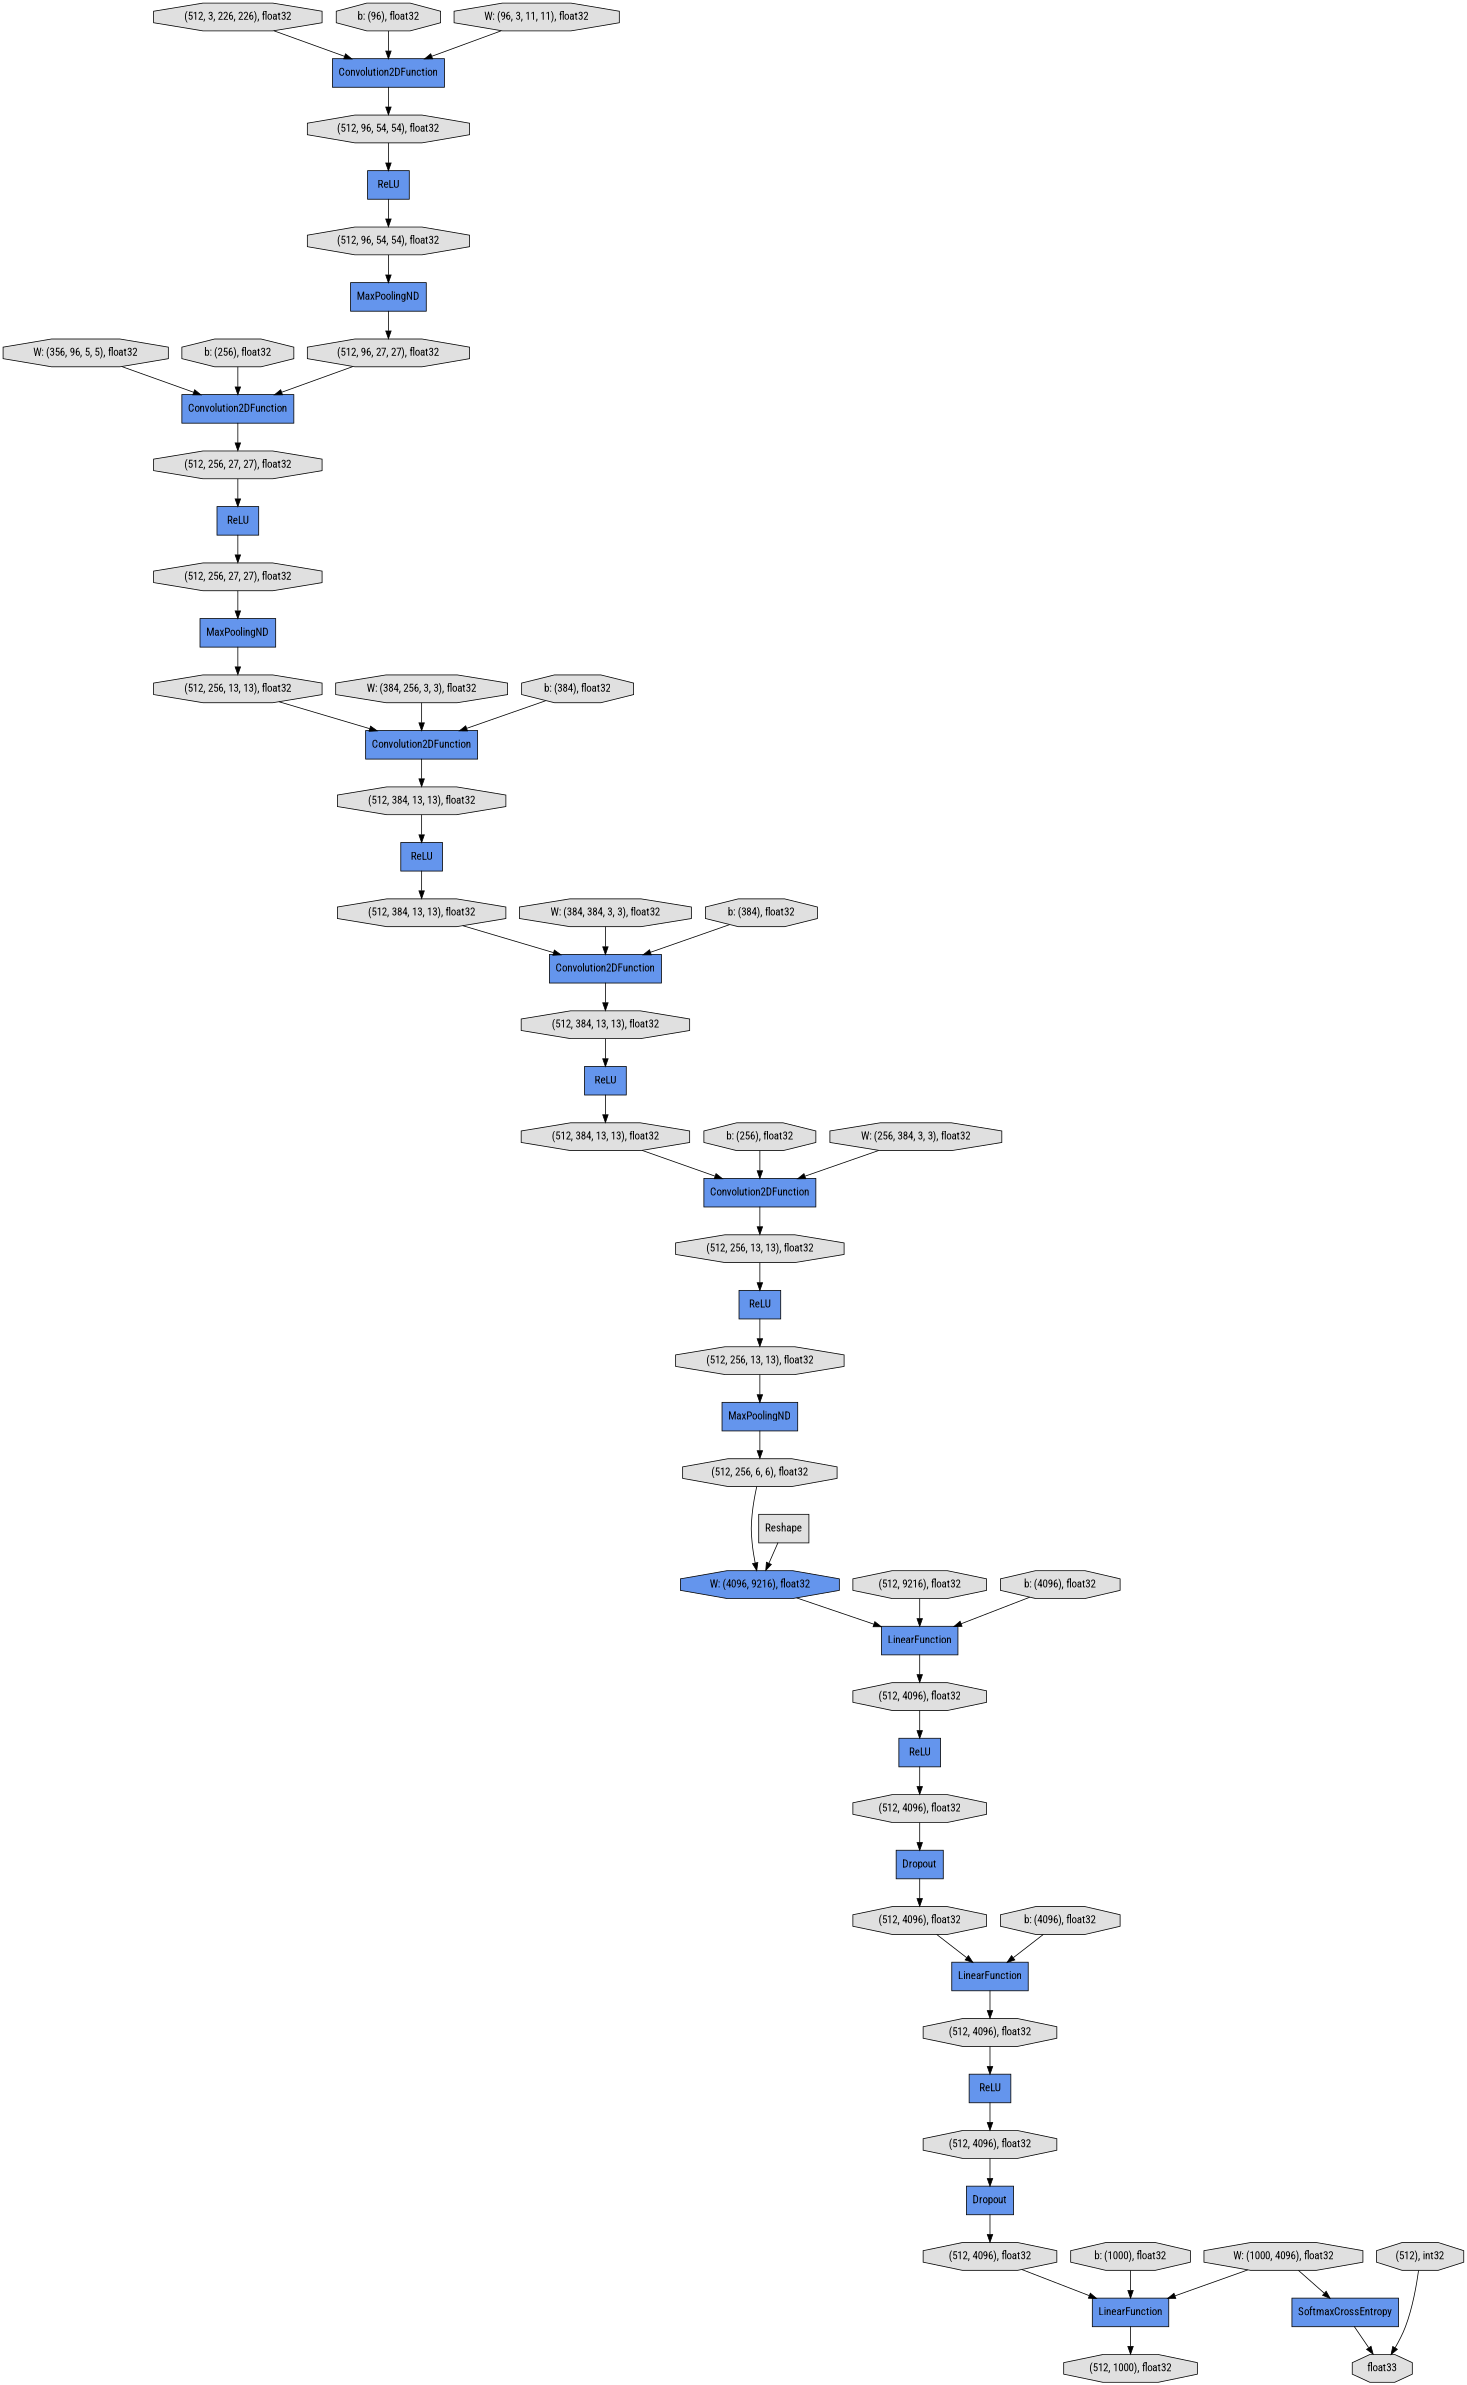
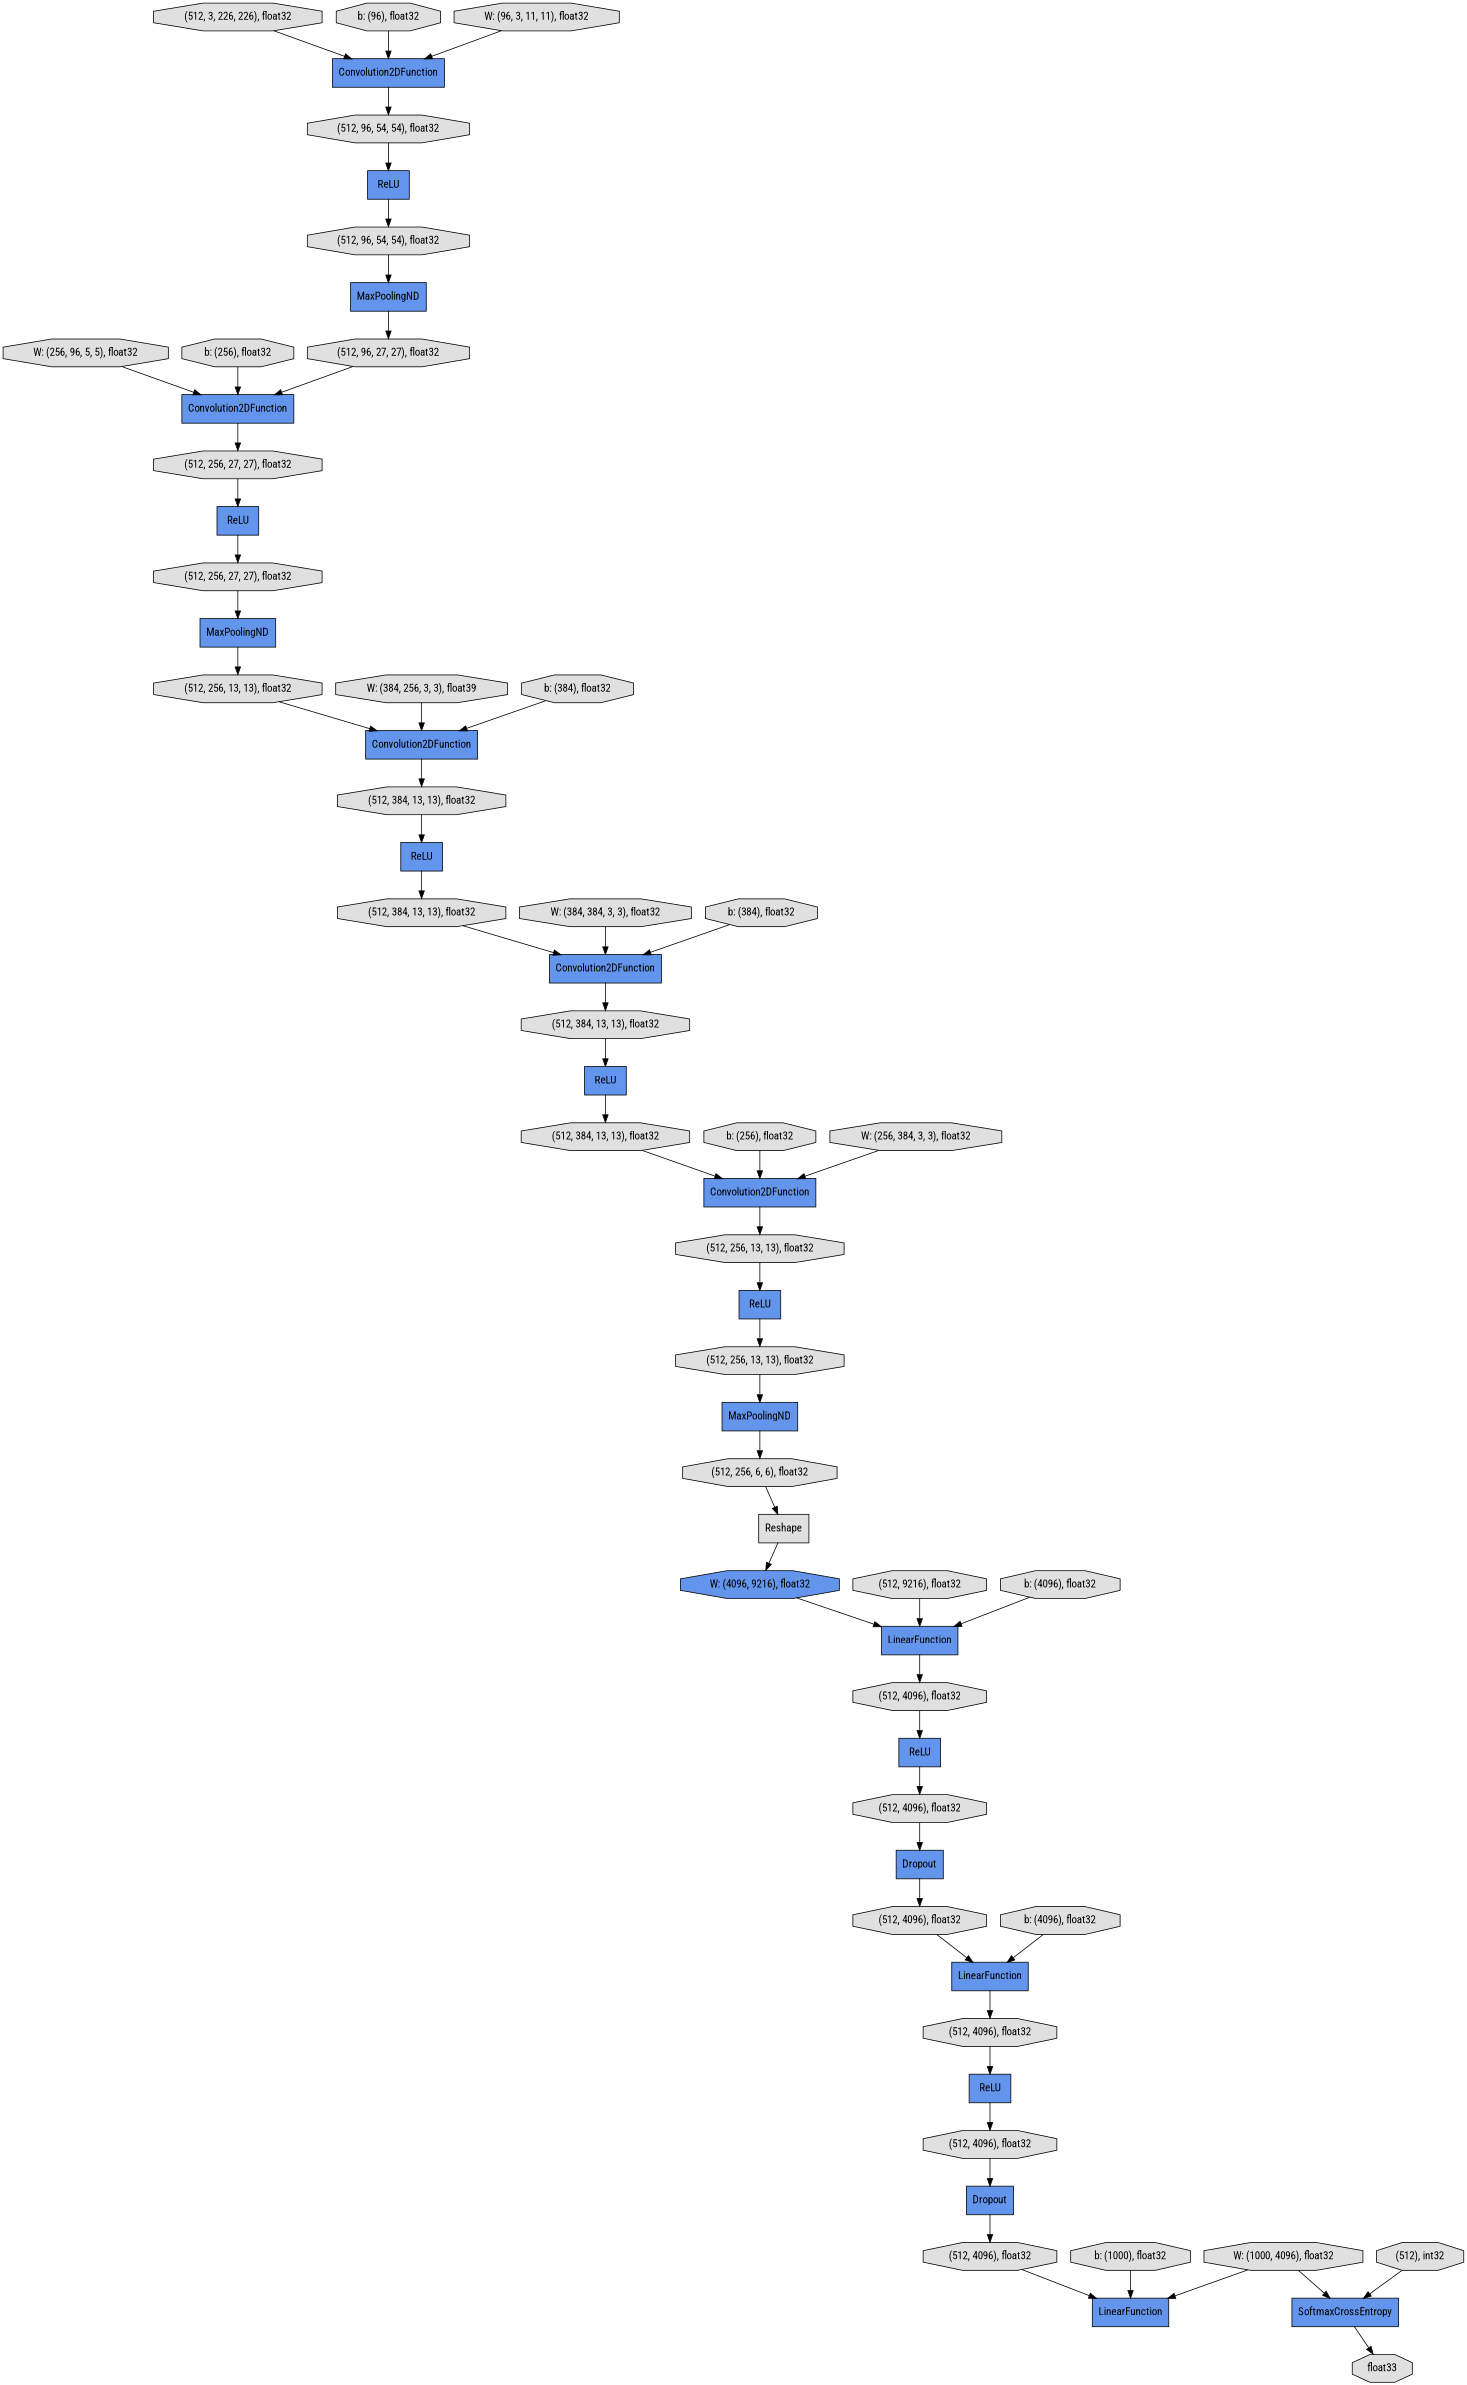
(86, 353) -> (86, 353)
(422, 689) -> (422, 689)
(751, 1525) -> (770, 1497)
(1411, 2310) -> (1386, 2282)
(1131, 2368) -> none
